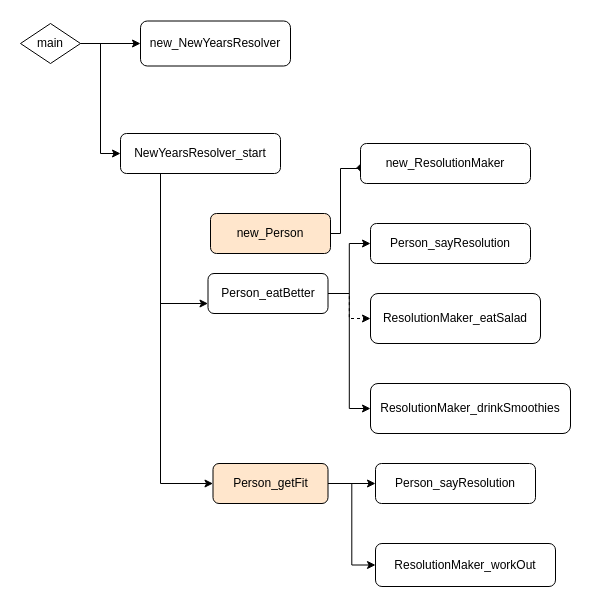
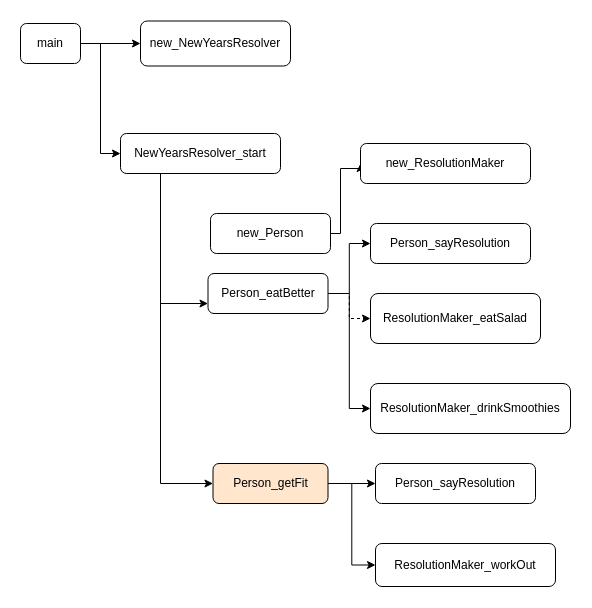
(51, 44) -> (51, 44)
(359, 169) -> (359, 169)
(271, 234) -> (271, 234)
